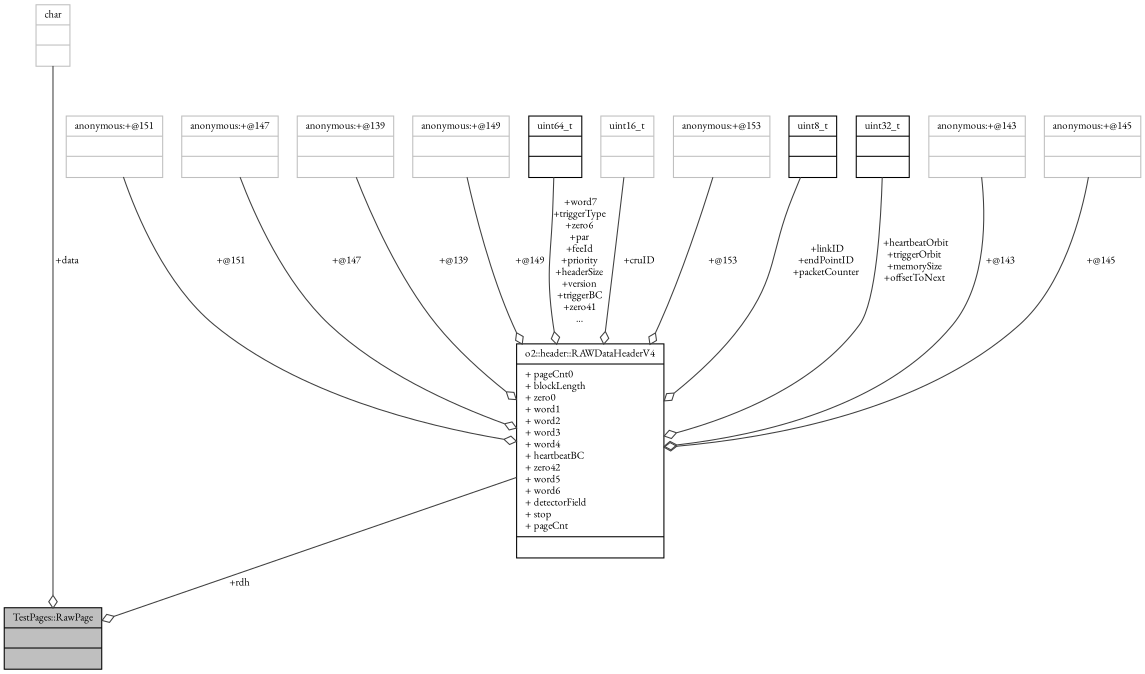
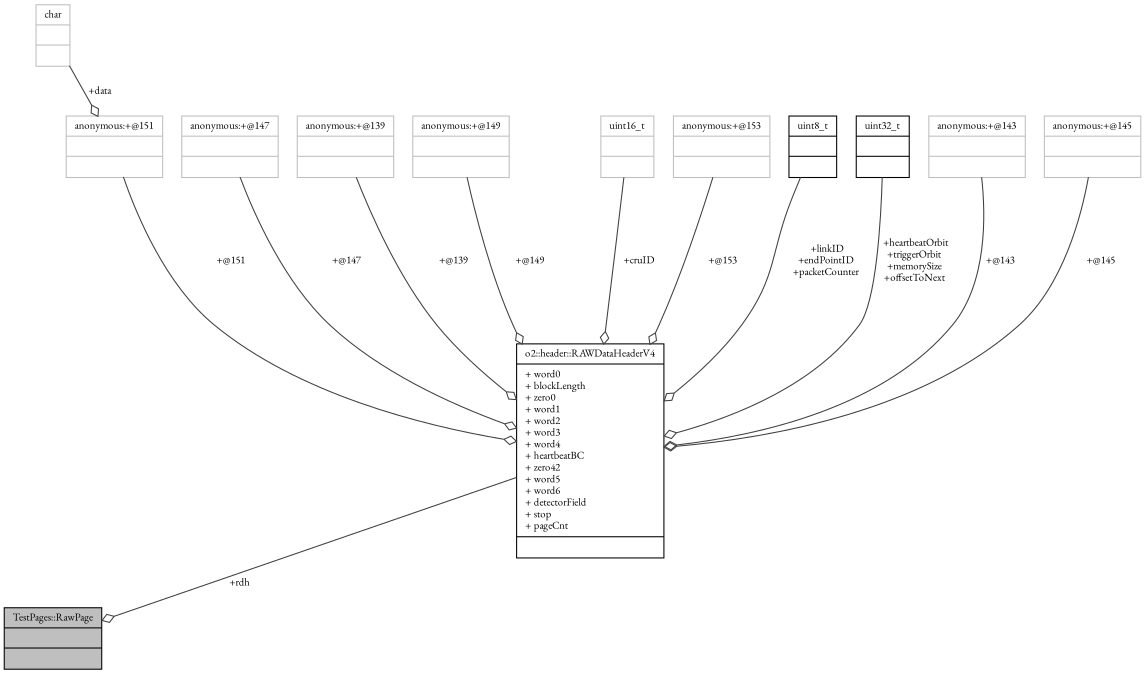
(555, 147) -> none
(53, 331) -> (81, 86)
(549, 374) -> (543, 374)
